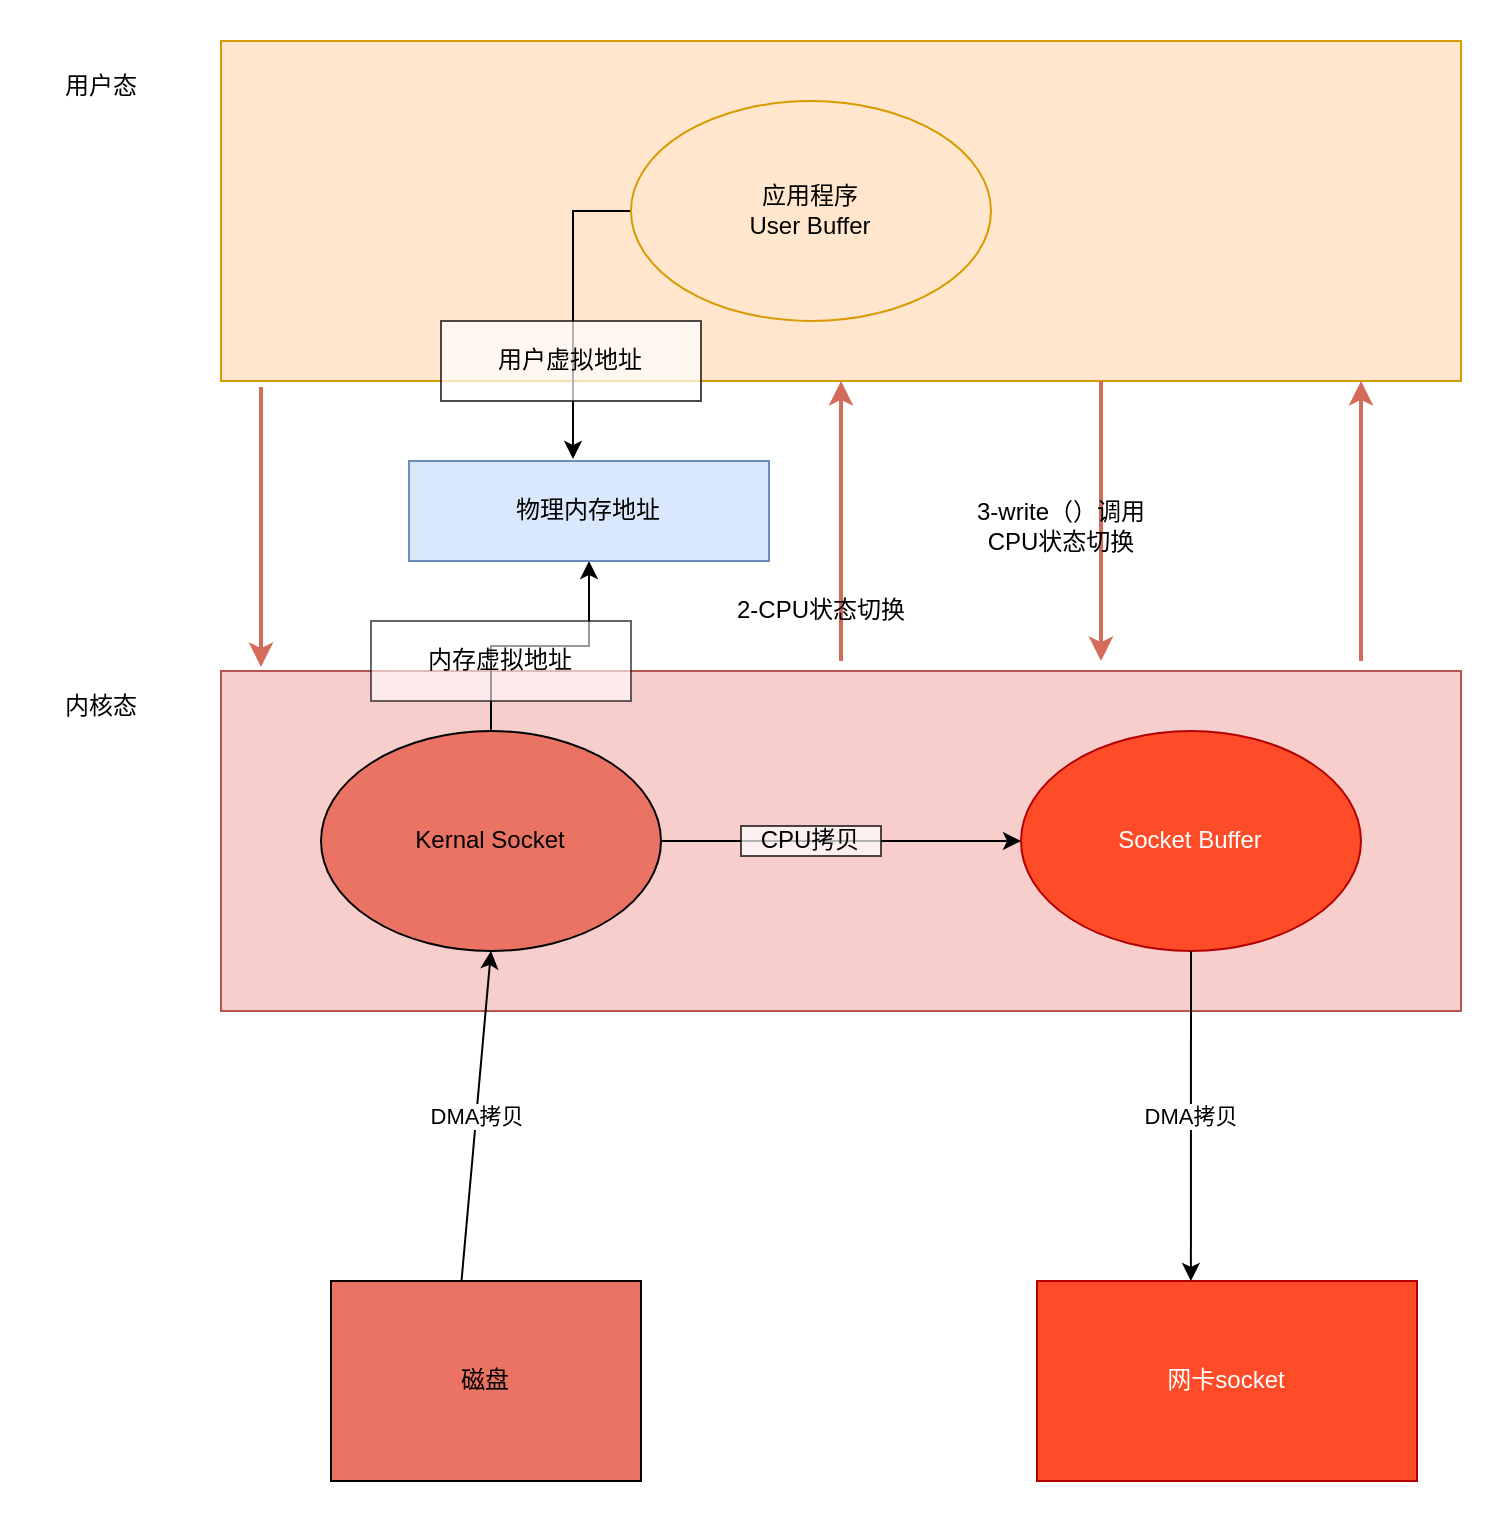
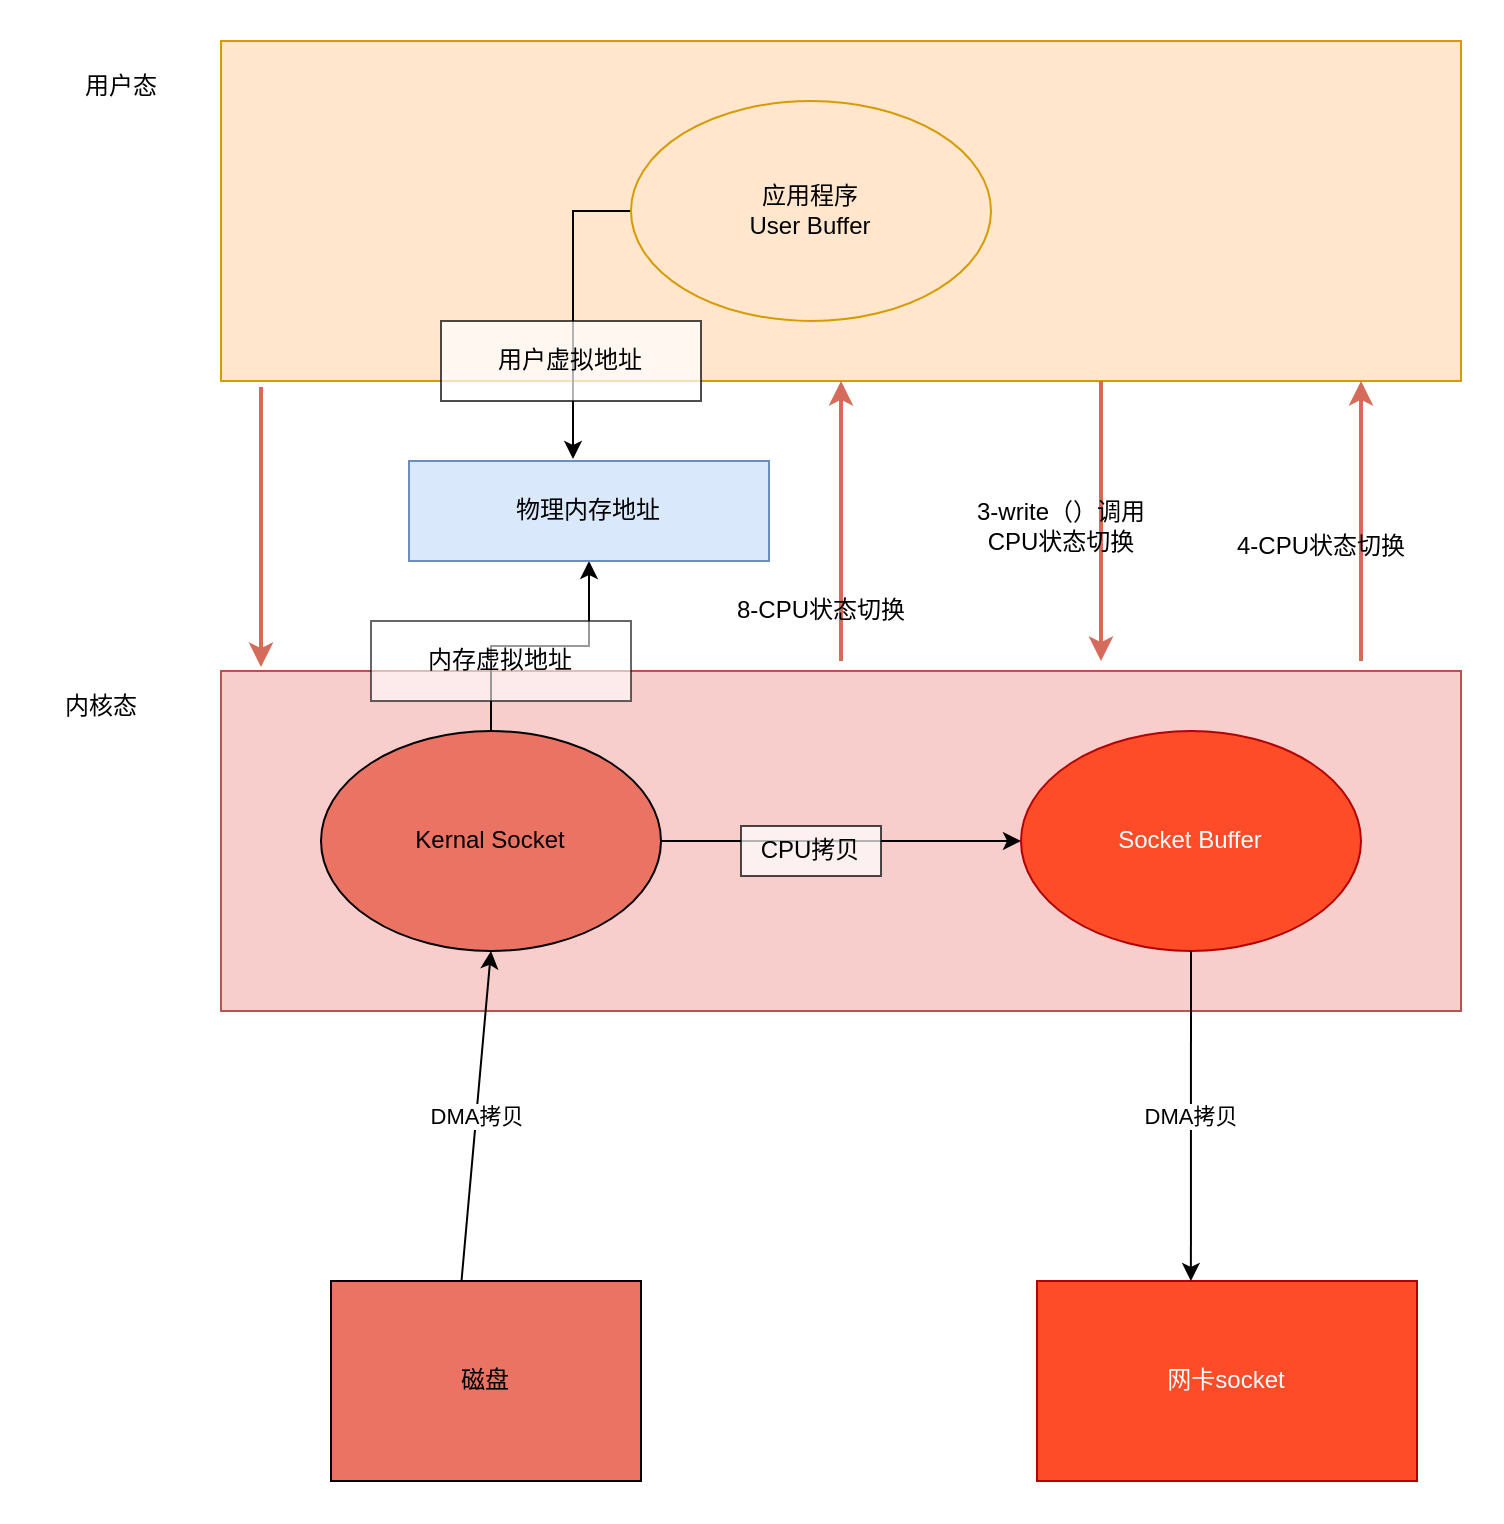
(101, 87) -> (121, 87)
none -> (1321, 547)
(822, 611) -> (822, 611)
(811, 841) -> (811, 851)
